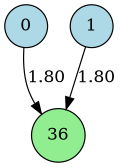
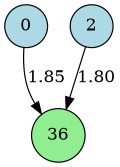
(92, 26) -> (92, 26)
(46, 78) -> (46, 78)
